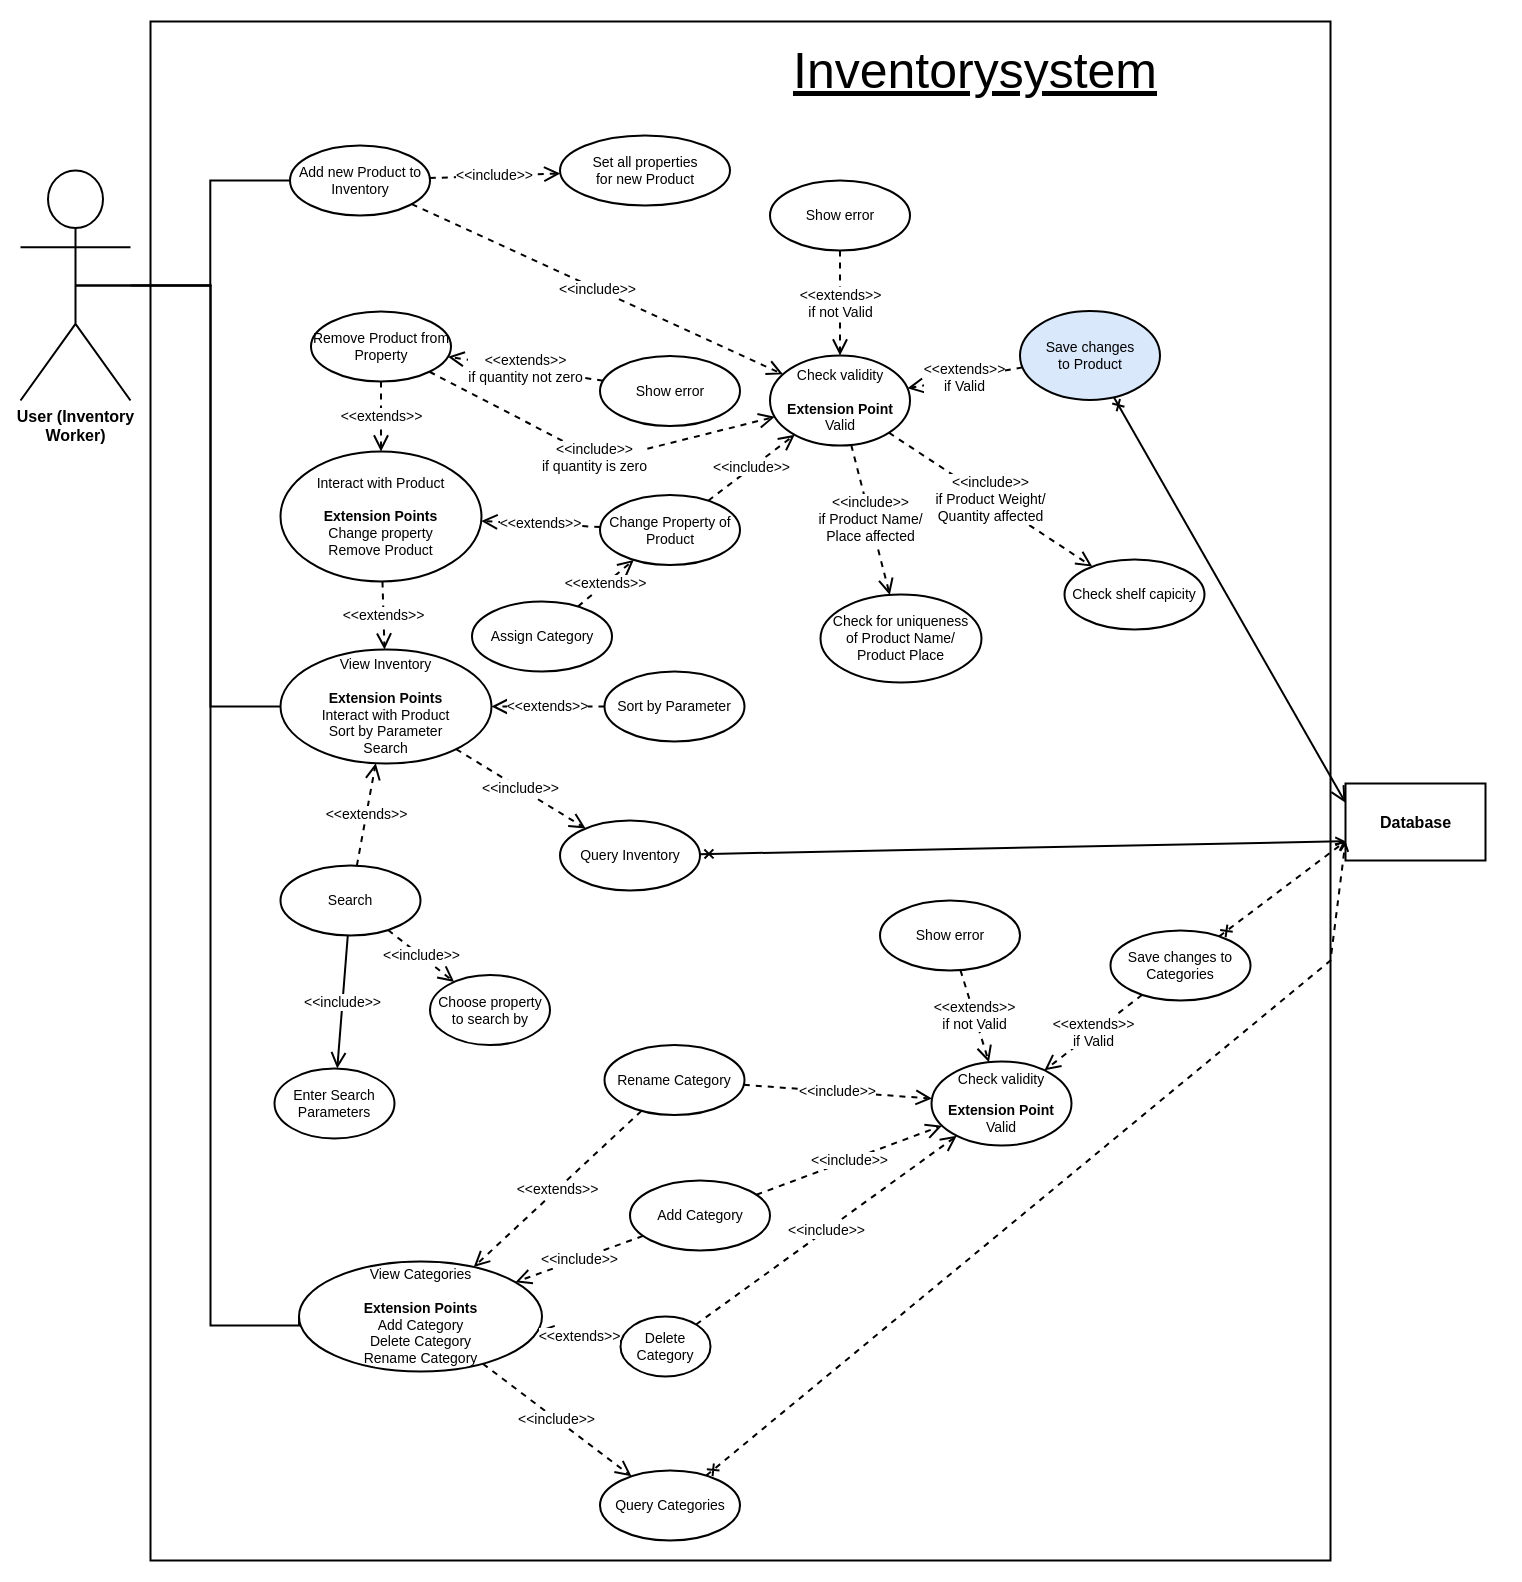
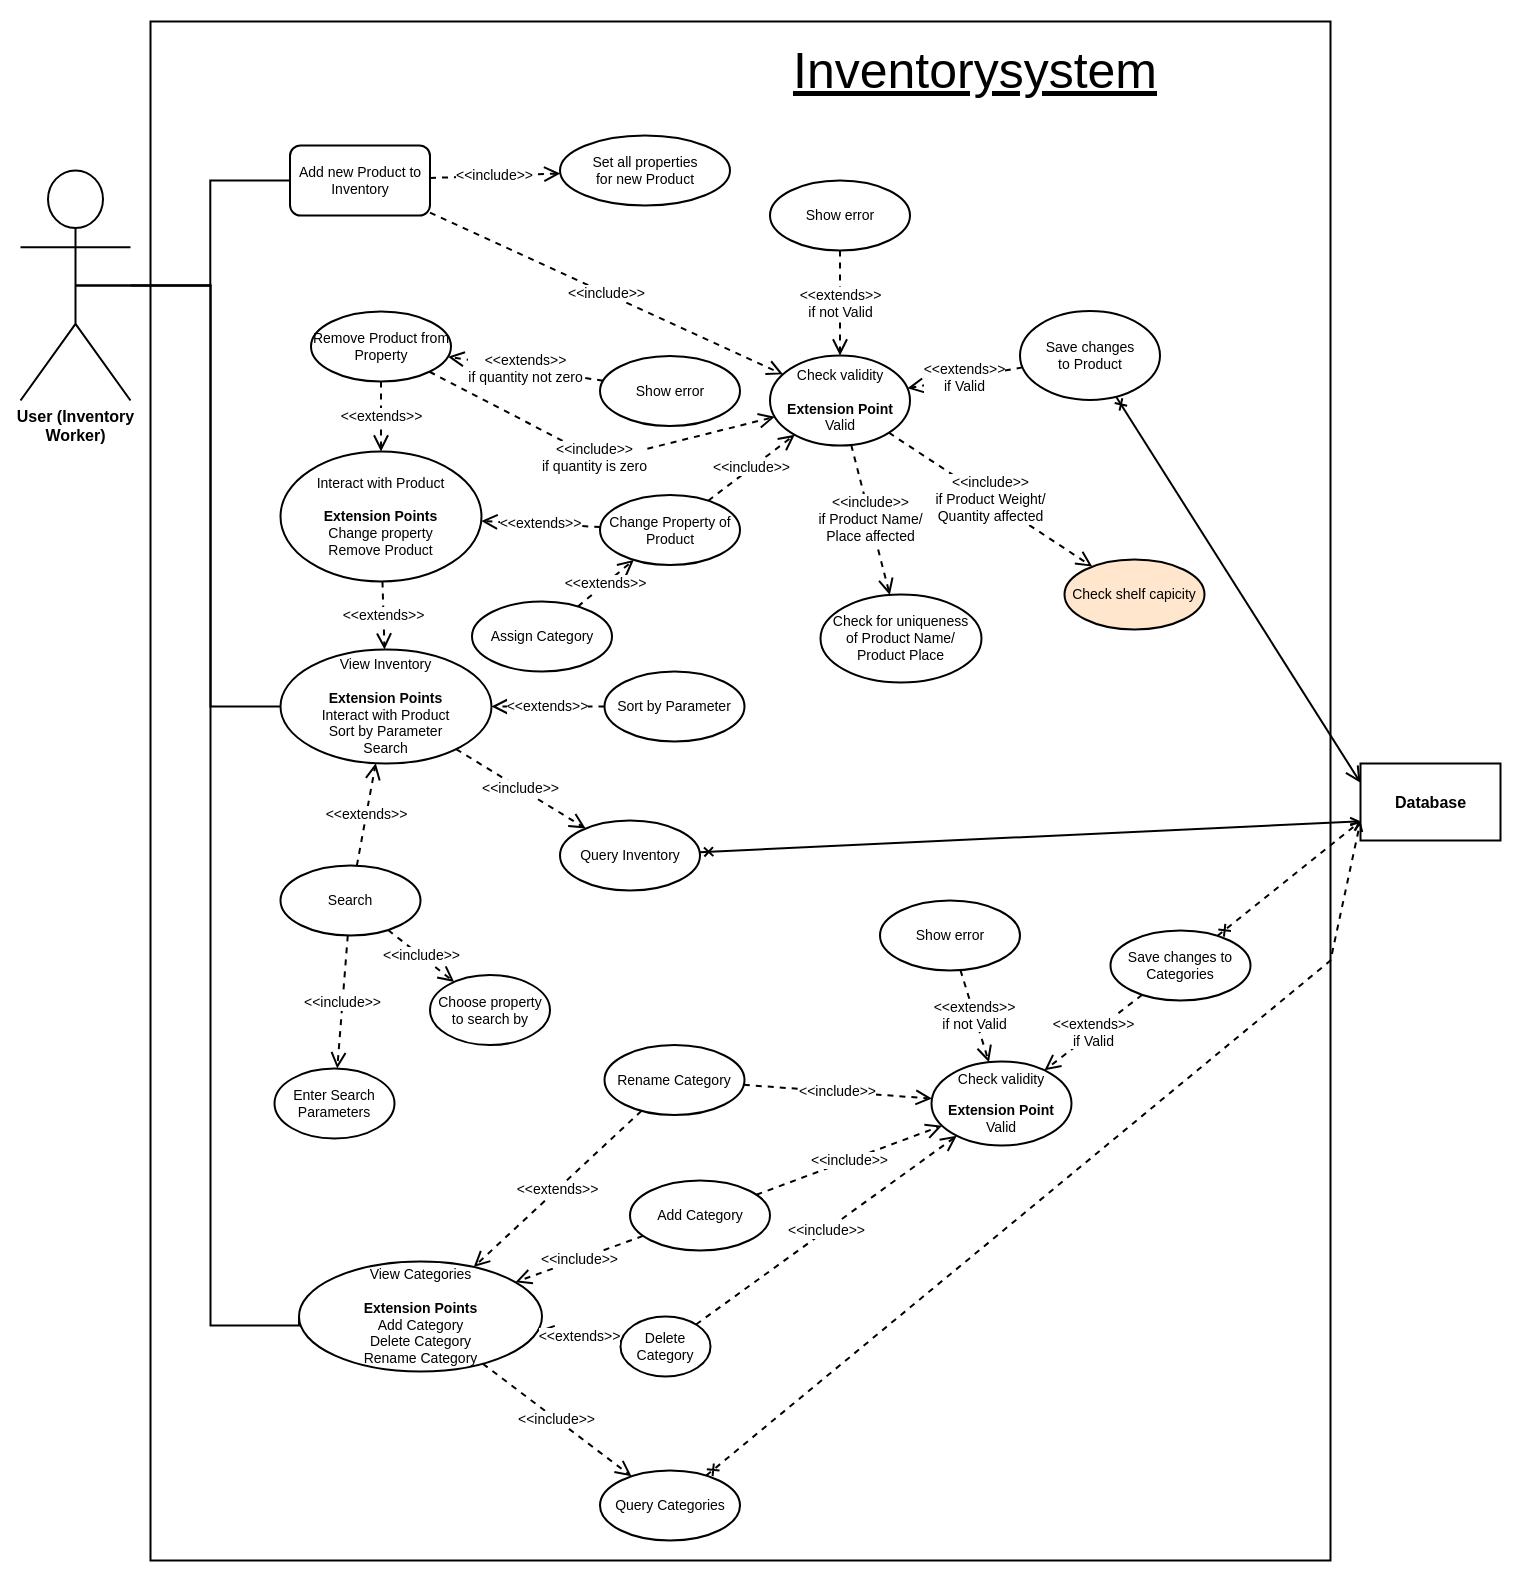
(360, 181) -> (360, 181)
(1090, 356) -> (1090, 356)
(1135, 595) -> (1135, 595)
(1416, 822) -> (1431, 802)
(345, 967) -> (345, 967)
